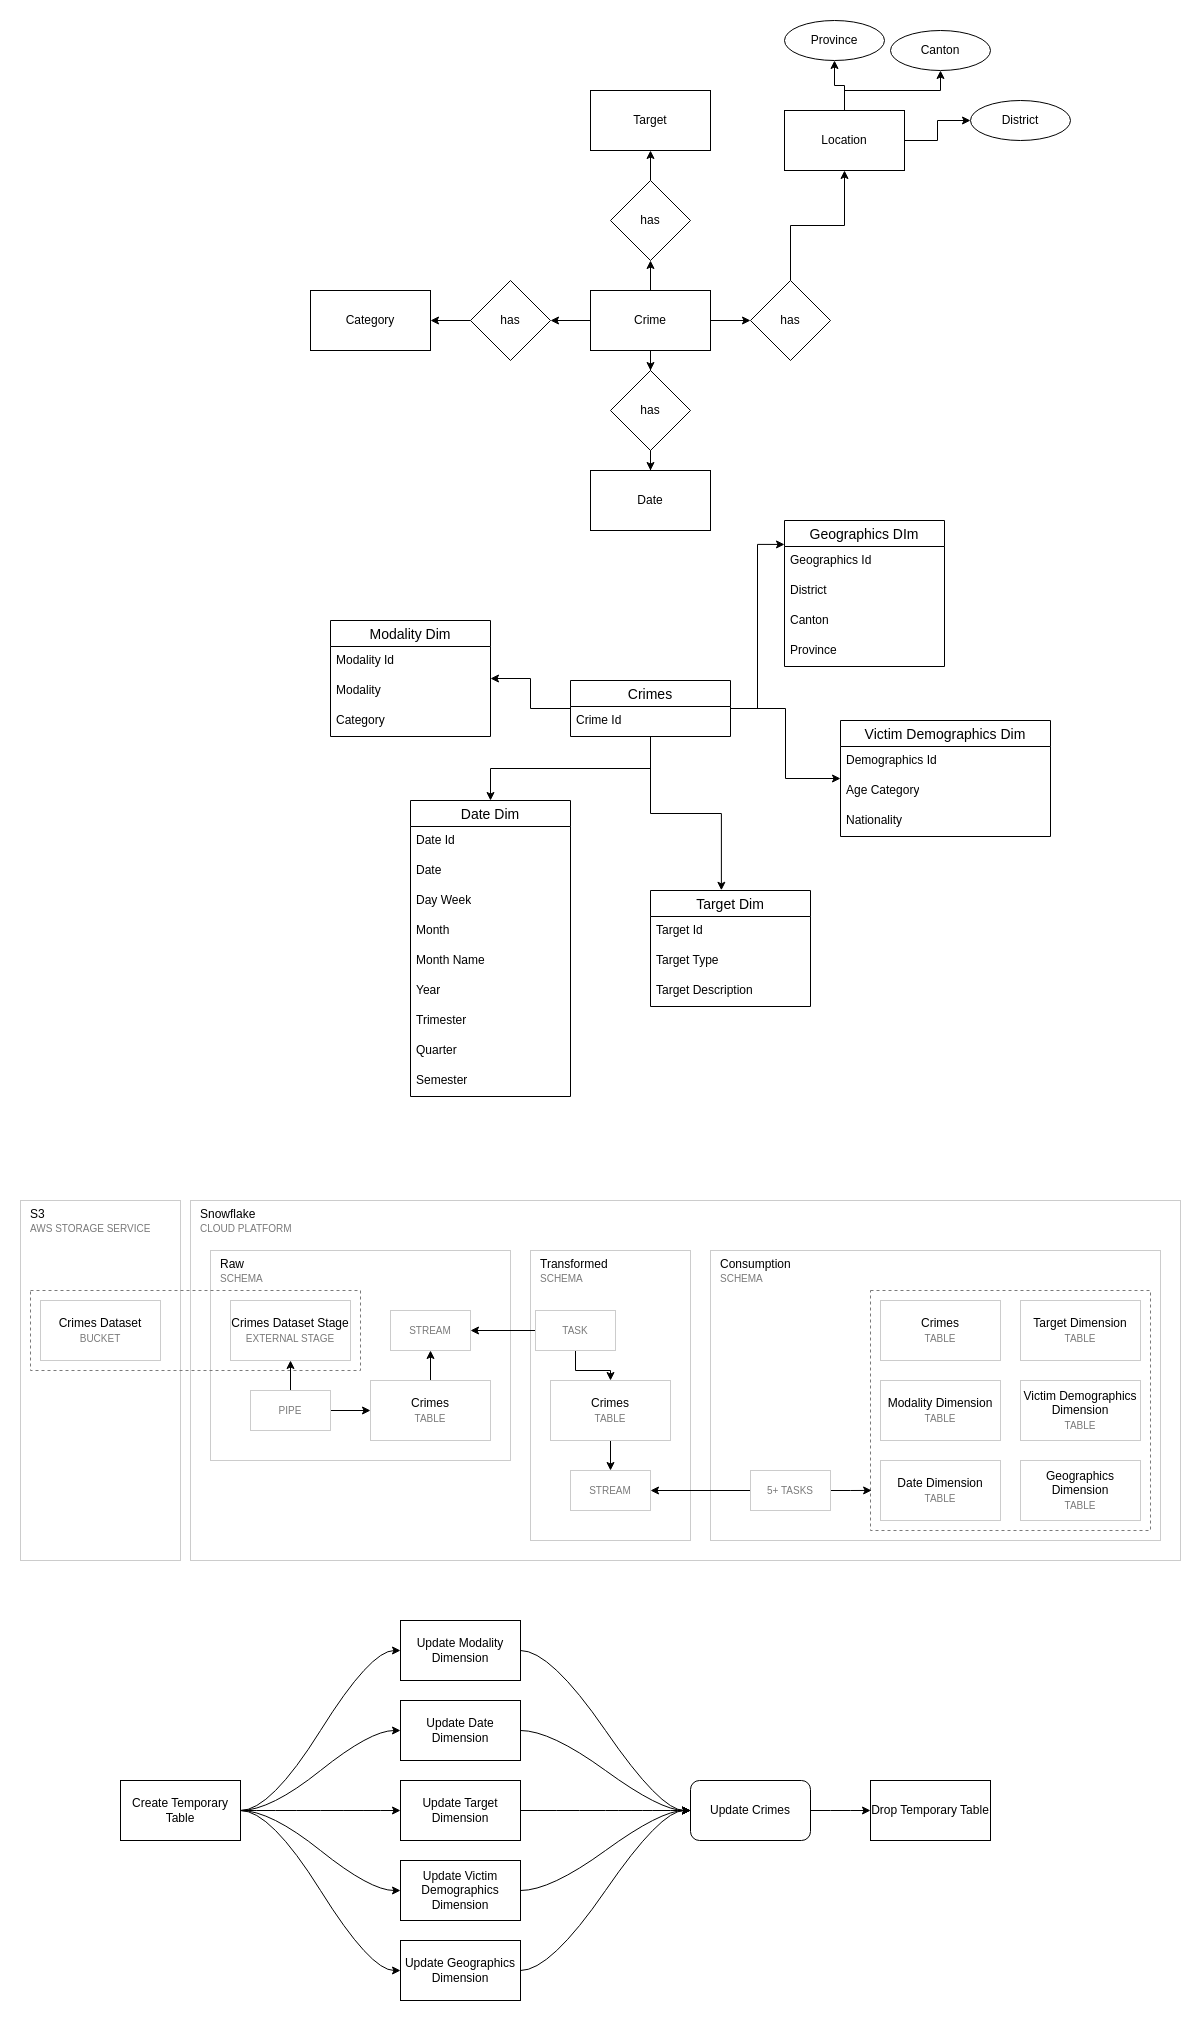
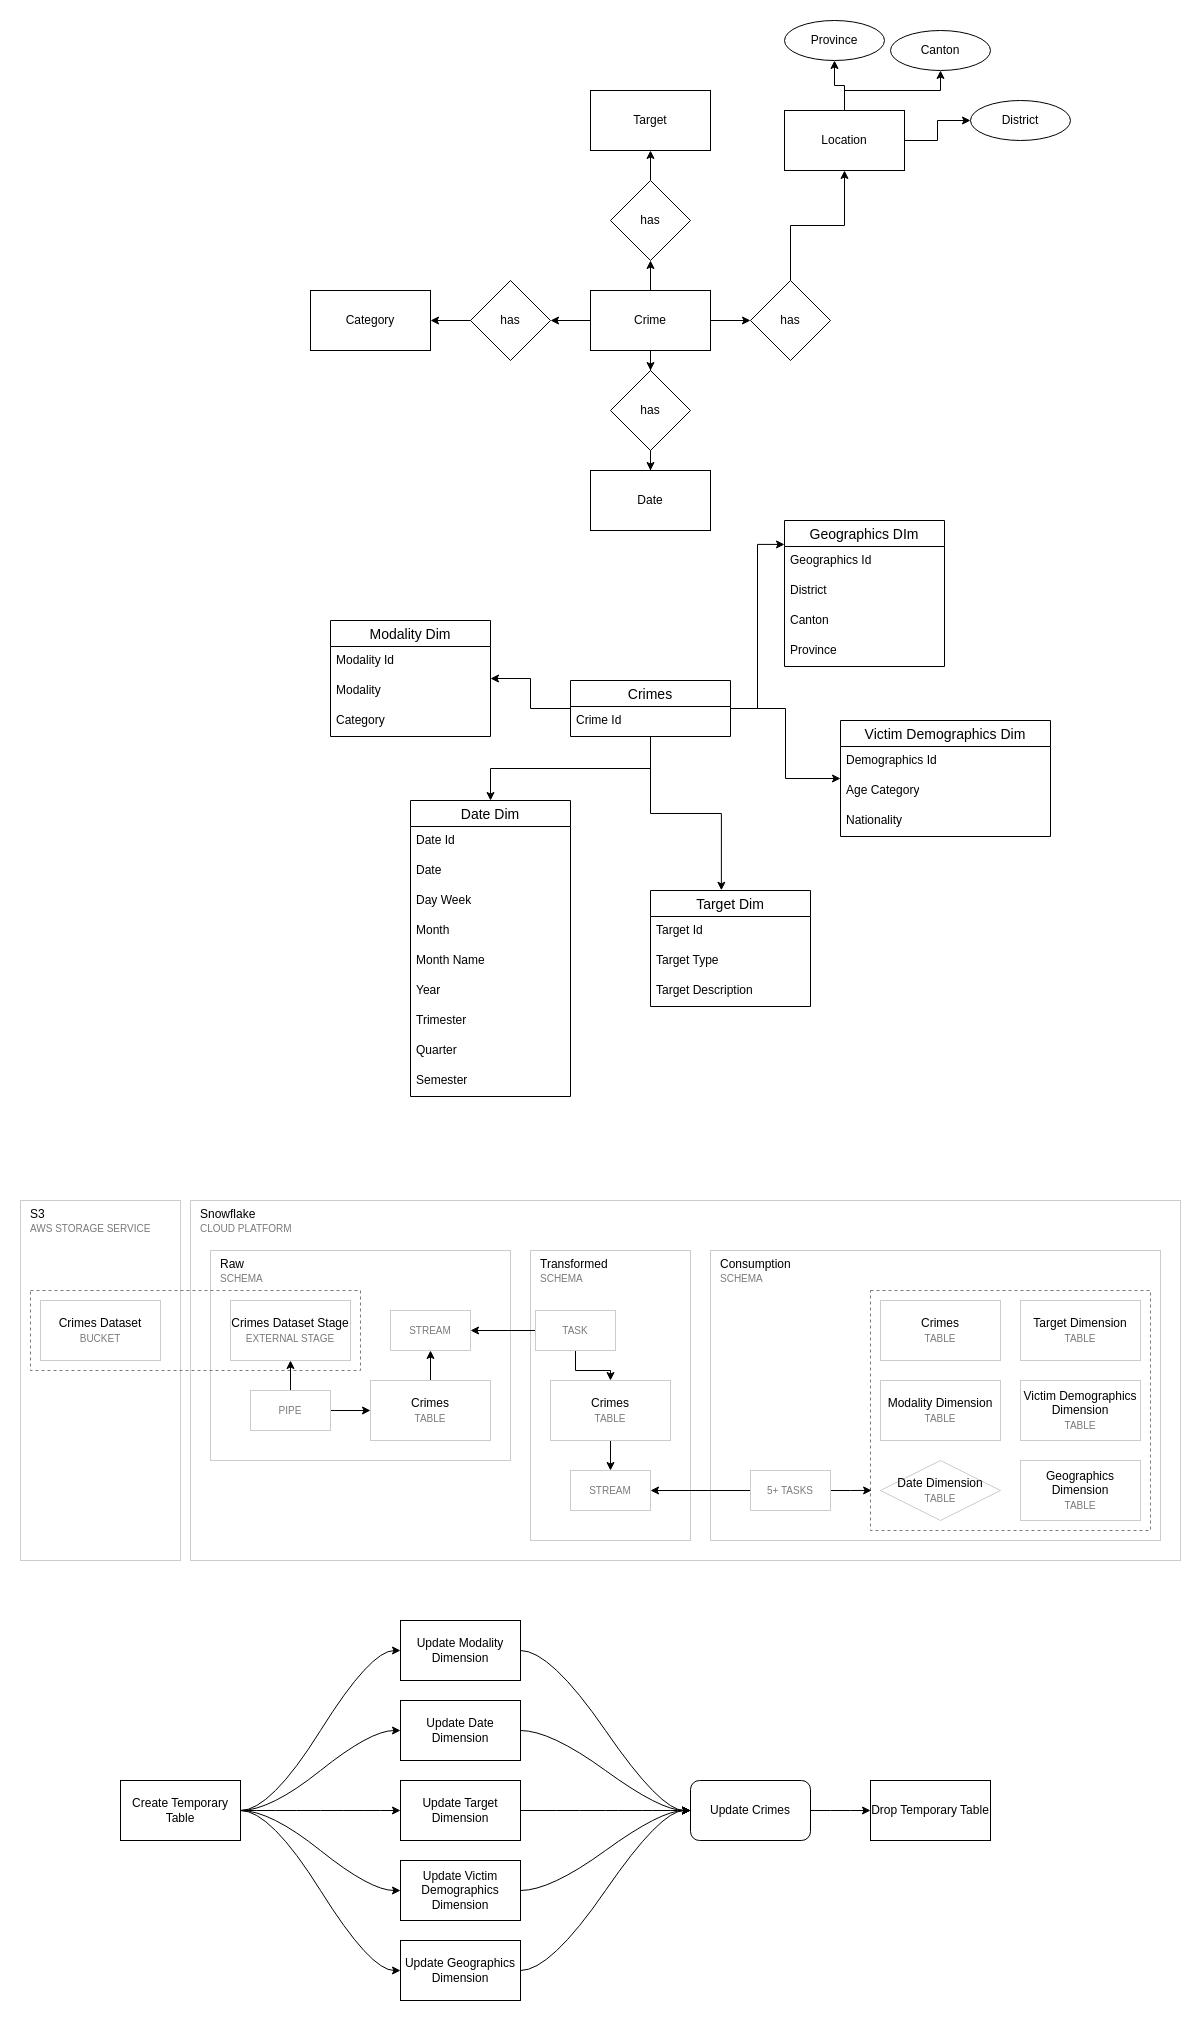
(941, 1491) -> (941, 1491)
